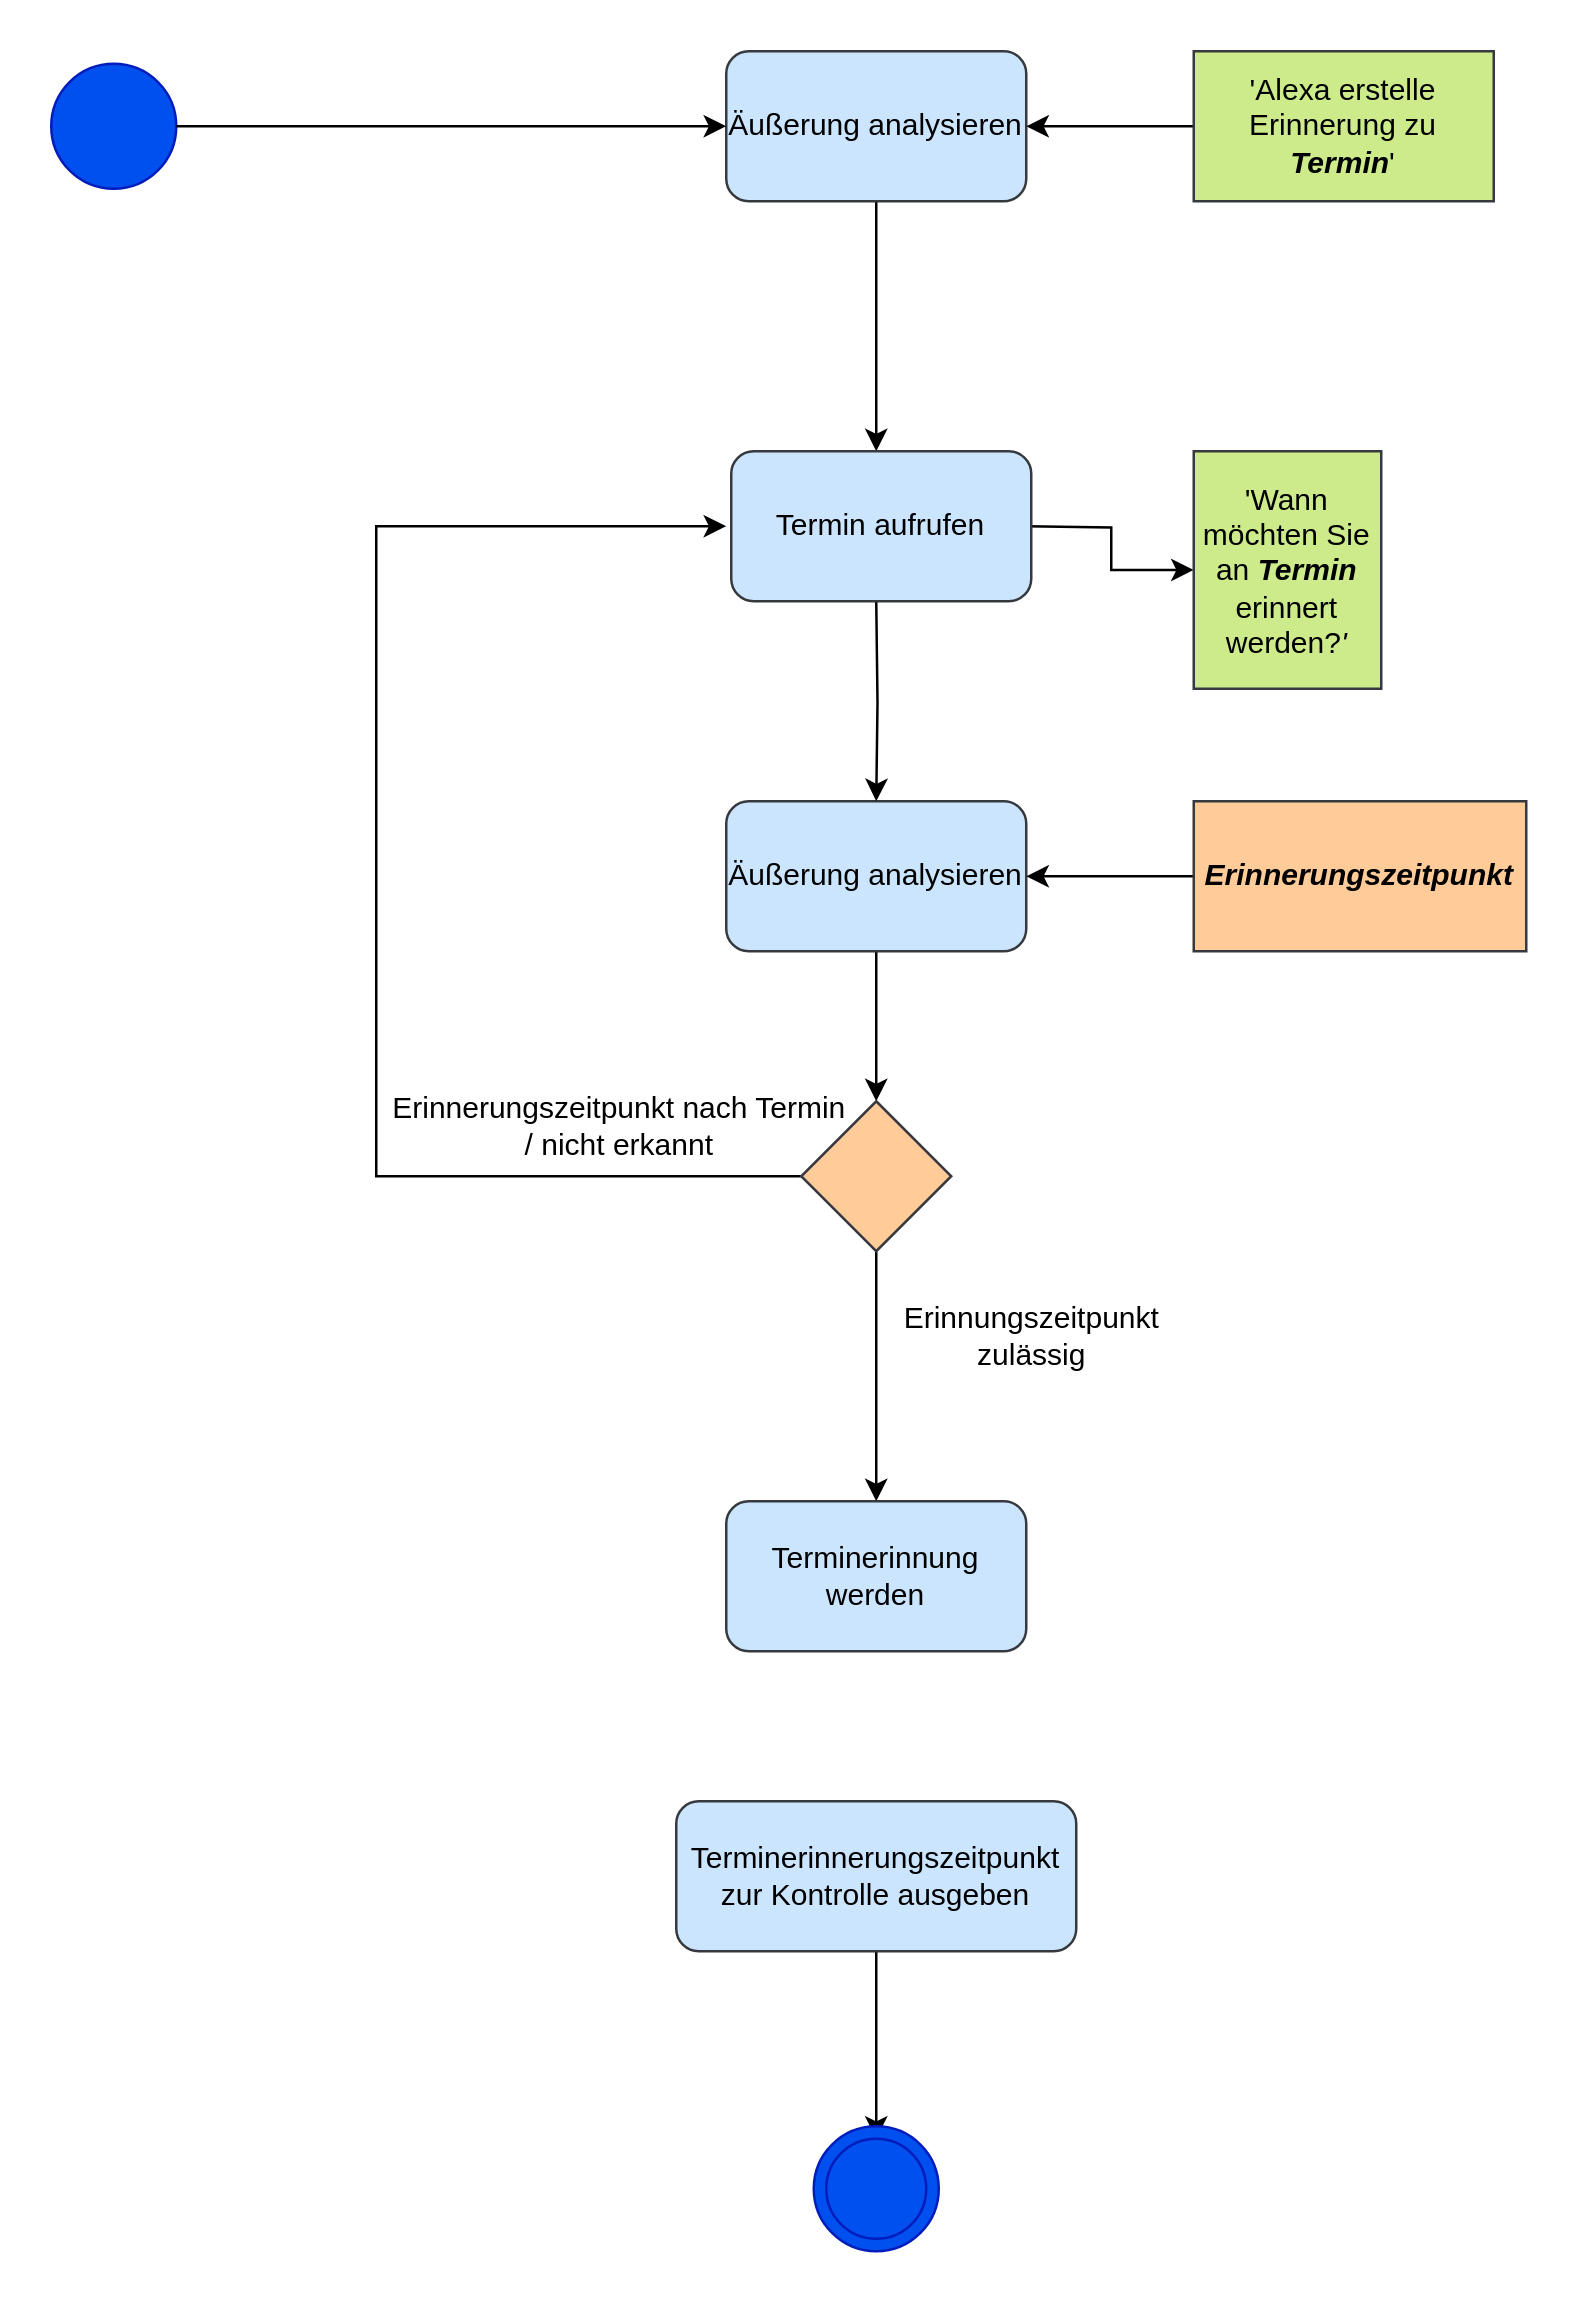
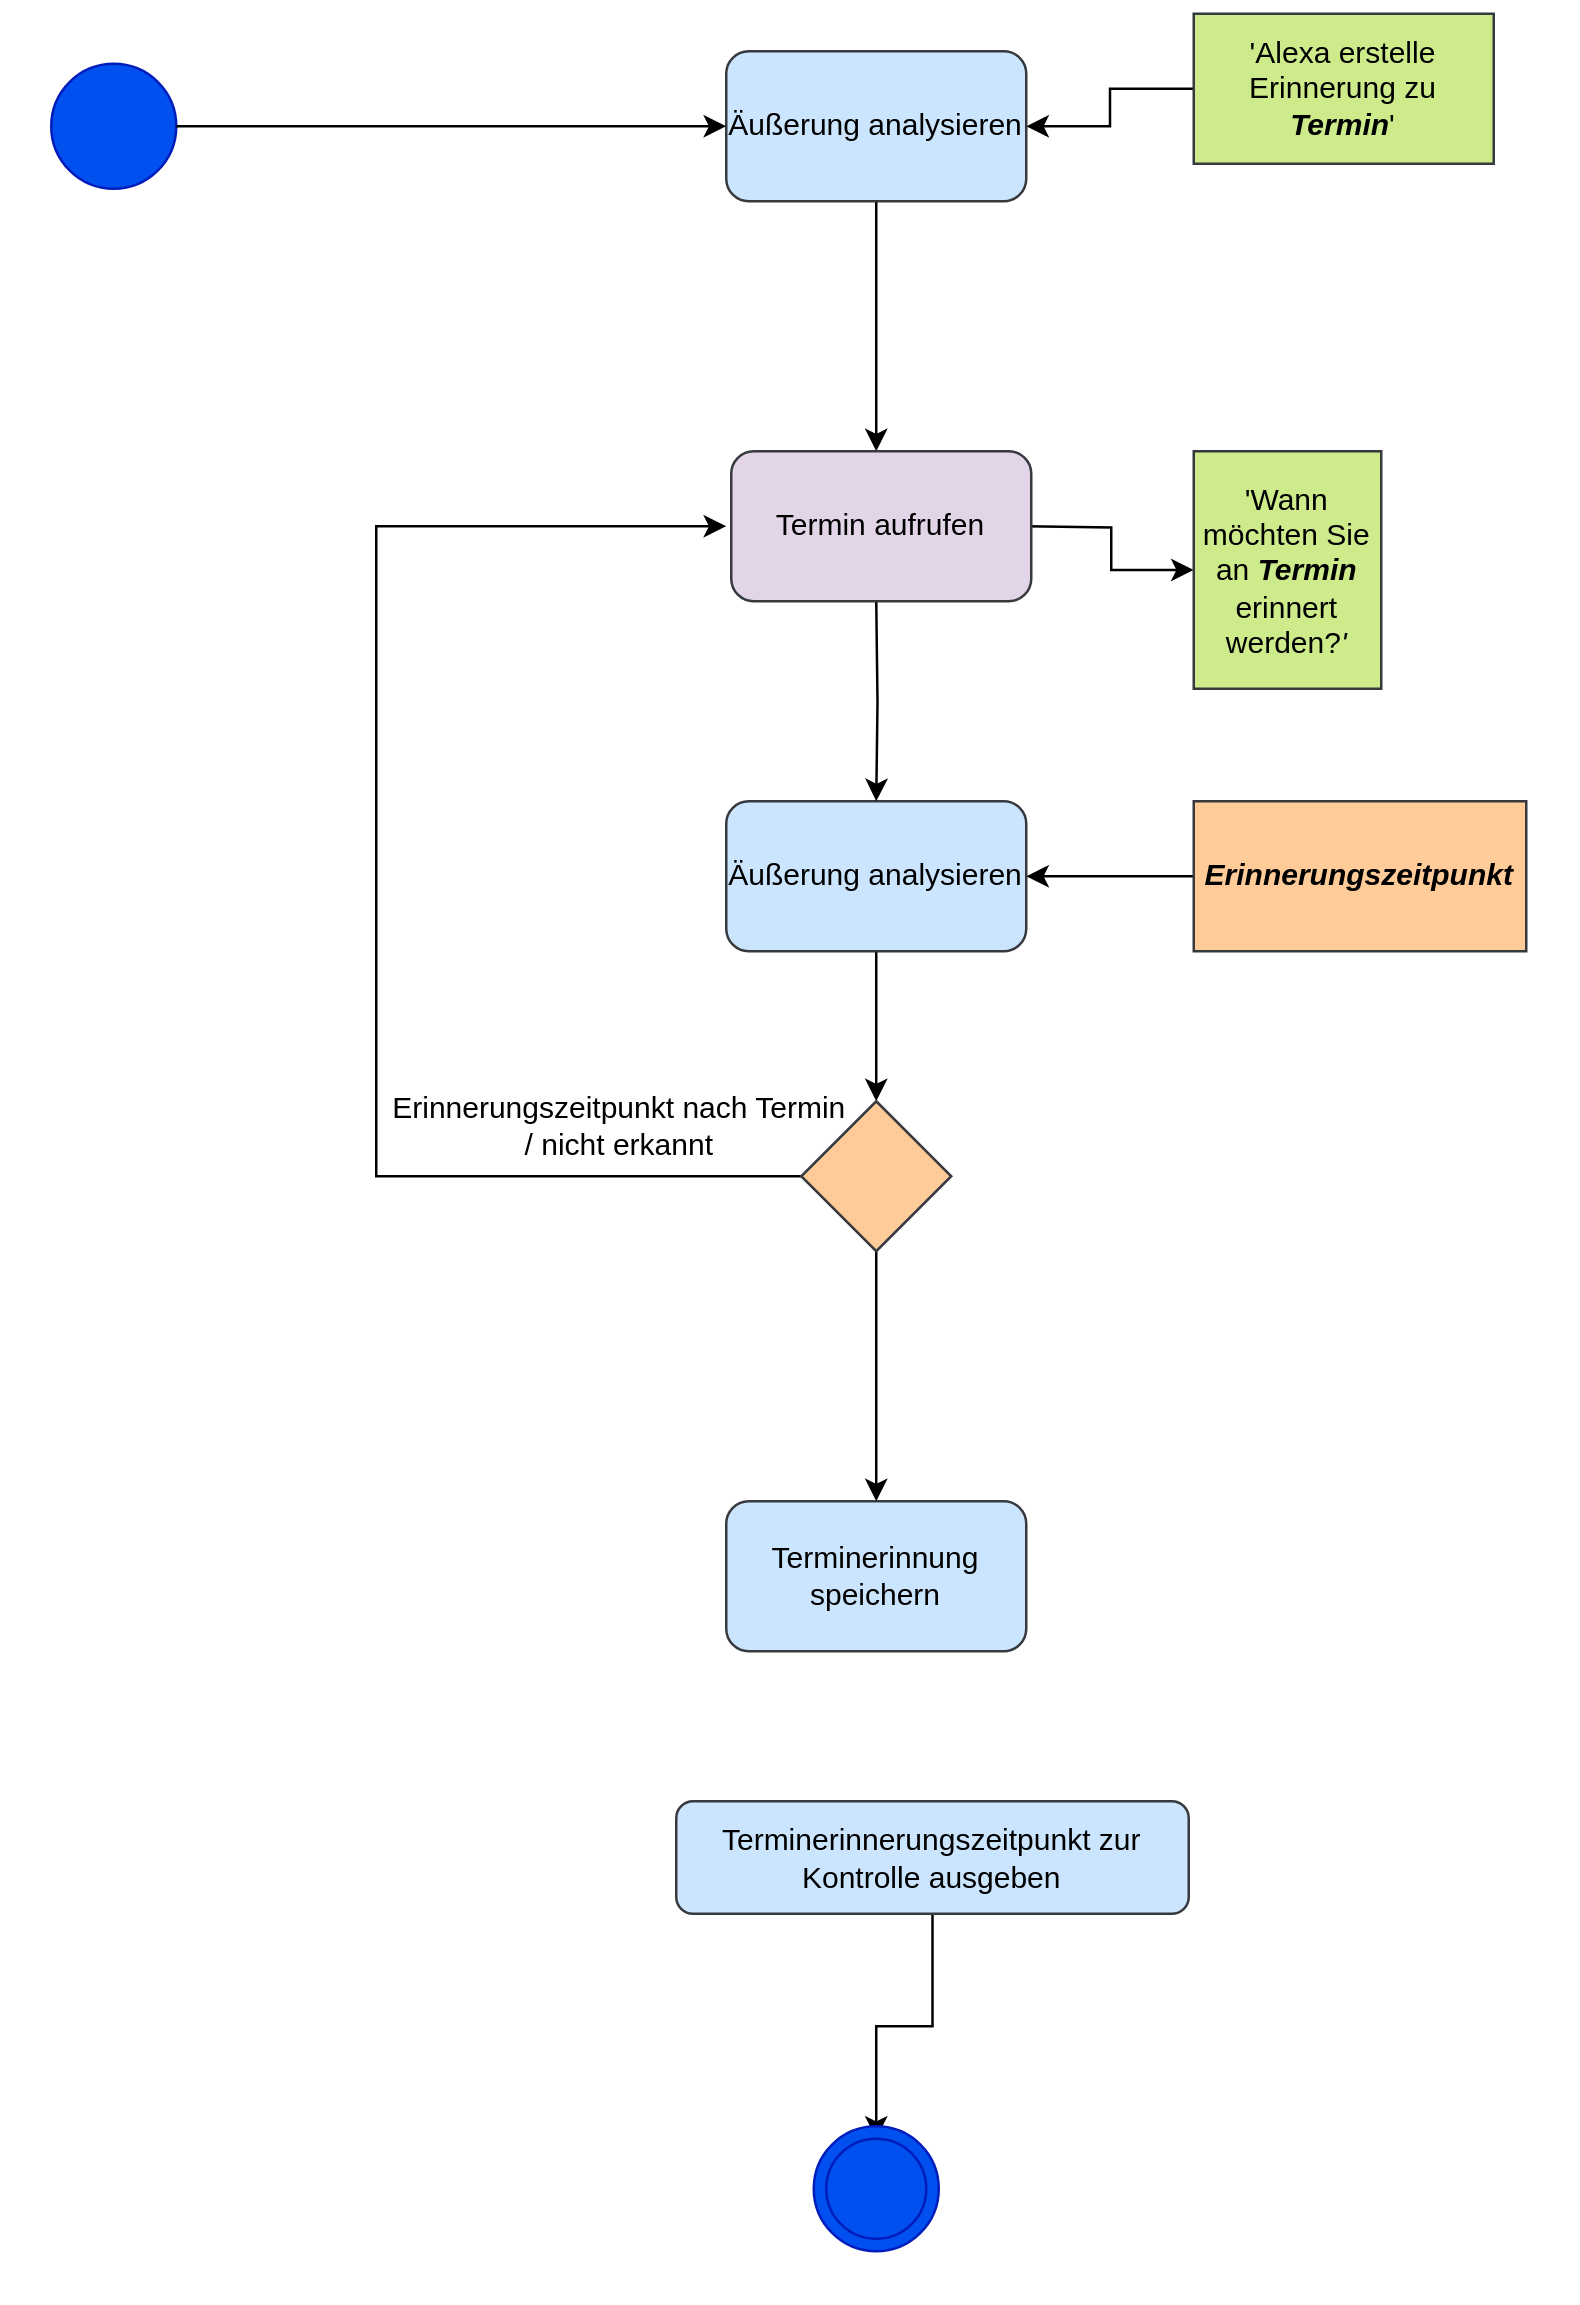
(1344, 126) -> (1344, 89)
(881, 526) -> (881, 526)
(1031, 1336) -> none
(876, 1576) -> (876, 1576)
(876, 1876) -> (933, 1858)
